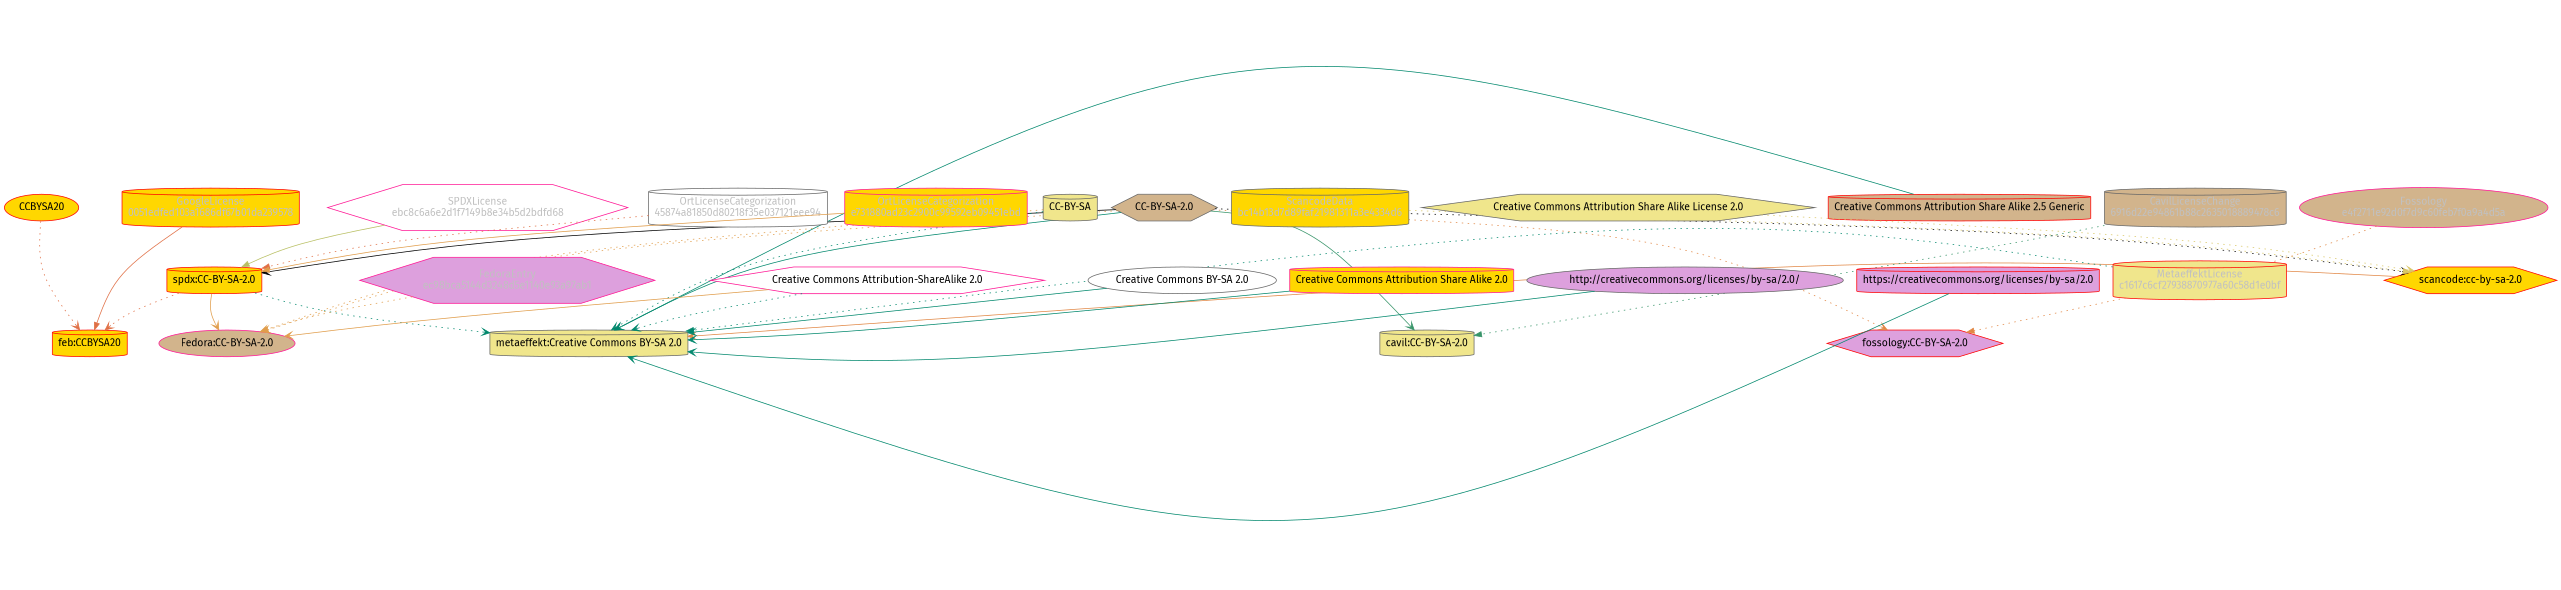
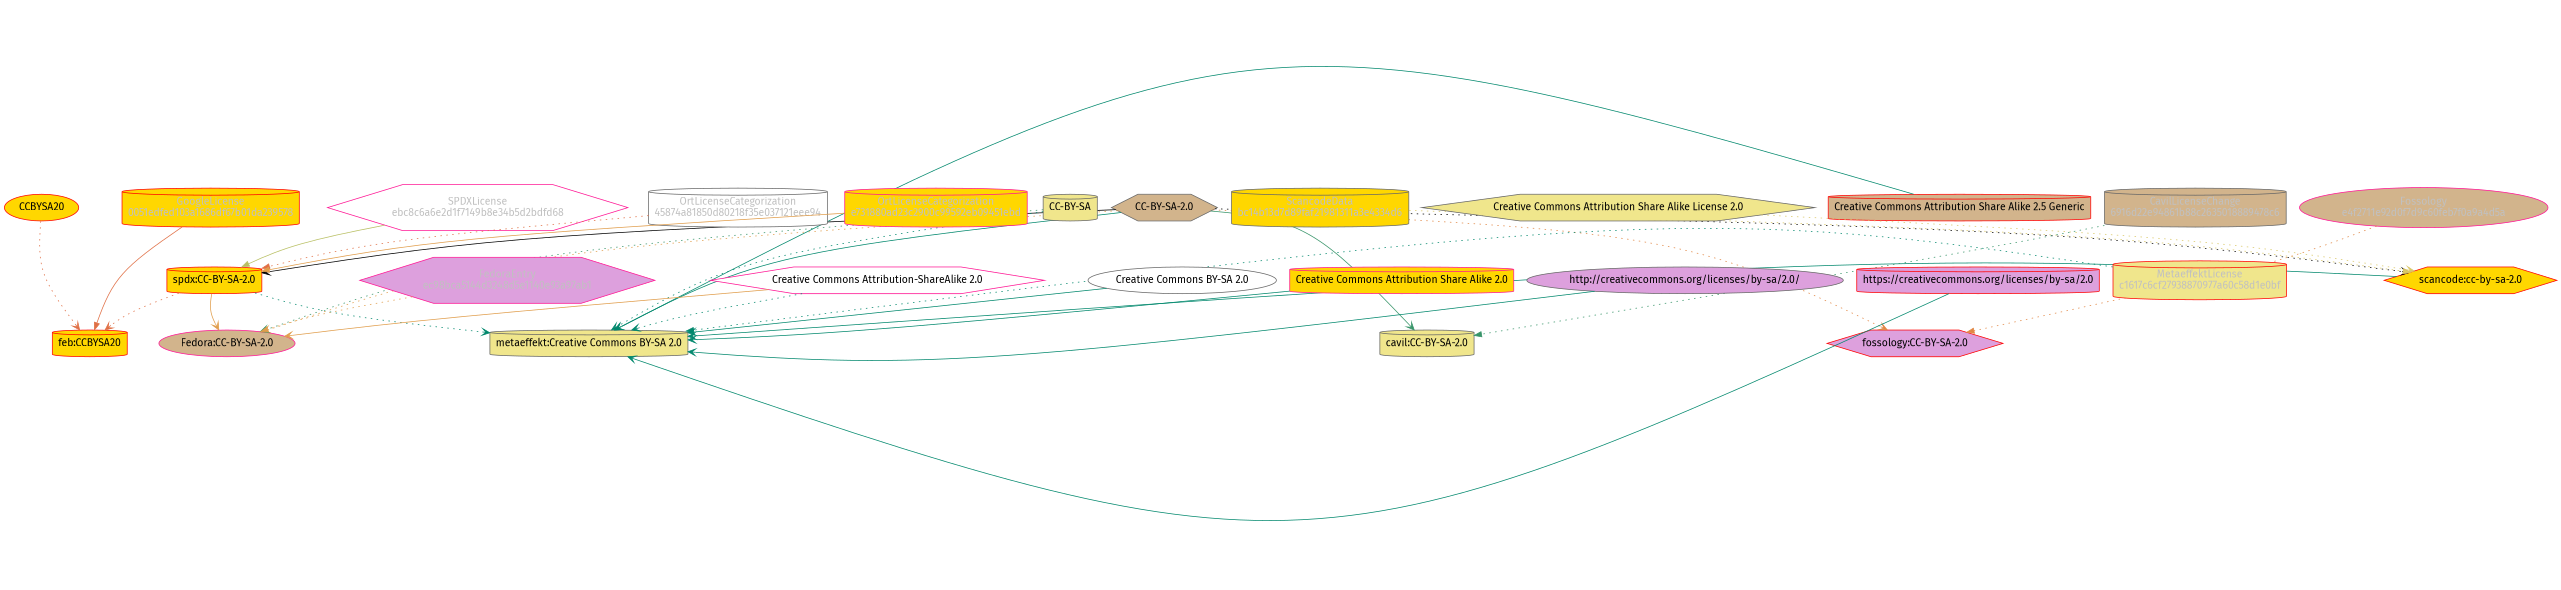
(651, 244) -> (651, 244)
(1545, 279) -> (1545, 279)
